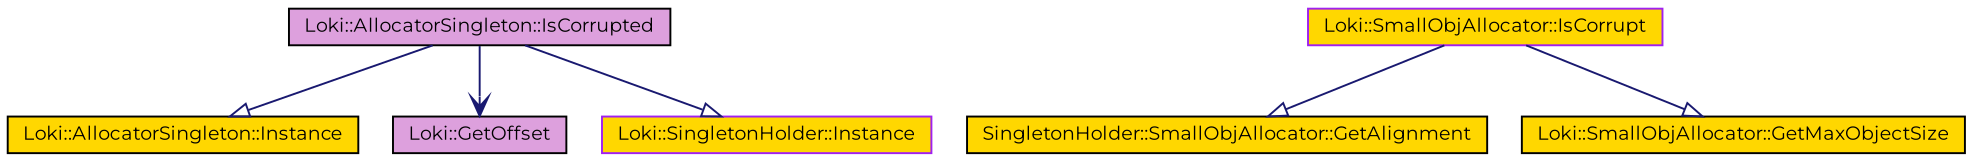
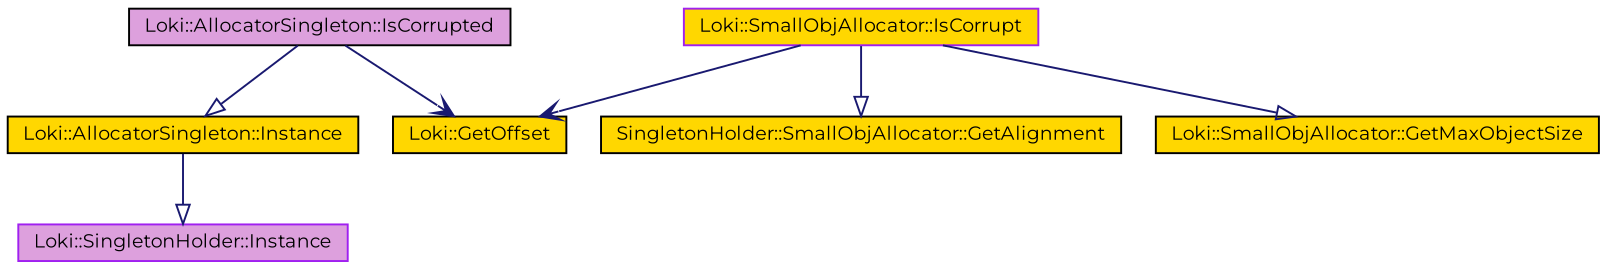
(614, 78) -> (183, 179)
none -> (680, 78)
(480, 135) -> (480, 135)
(767, 135) -> (183, 243)
